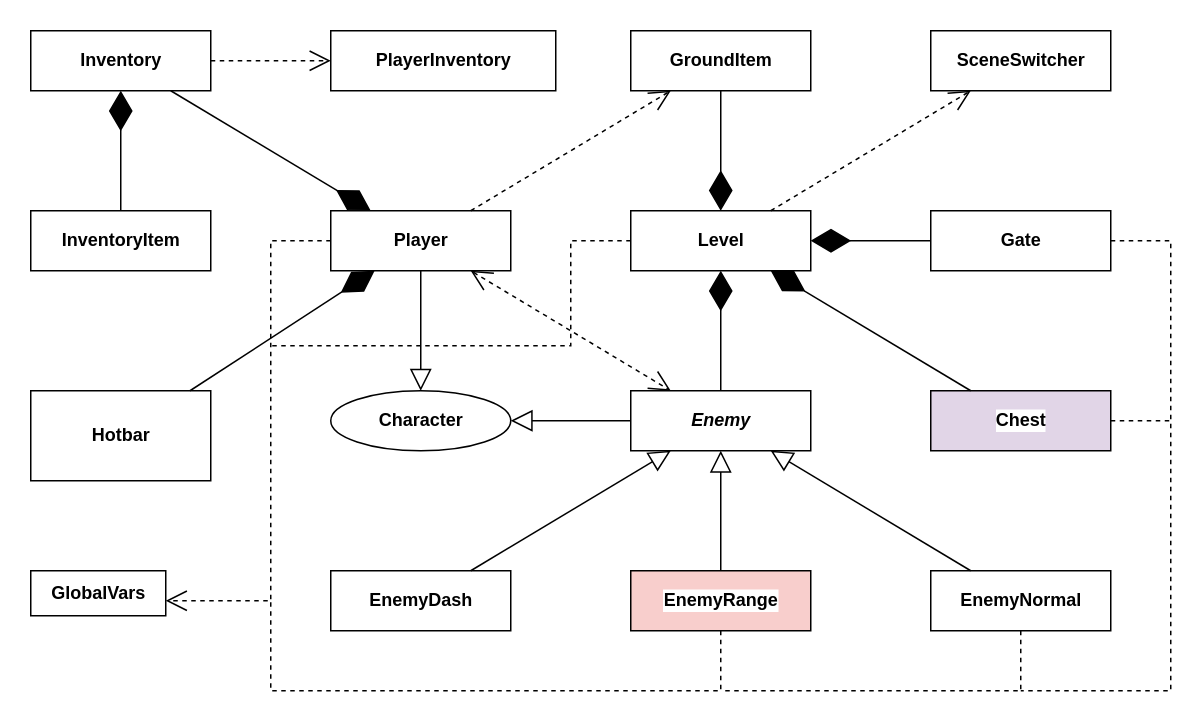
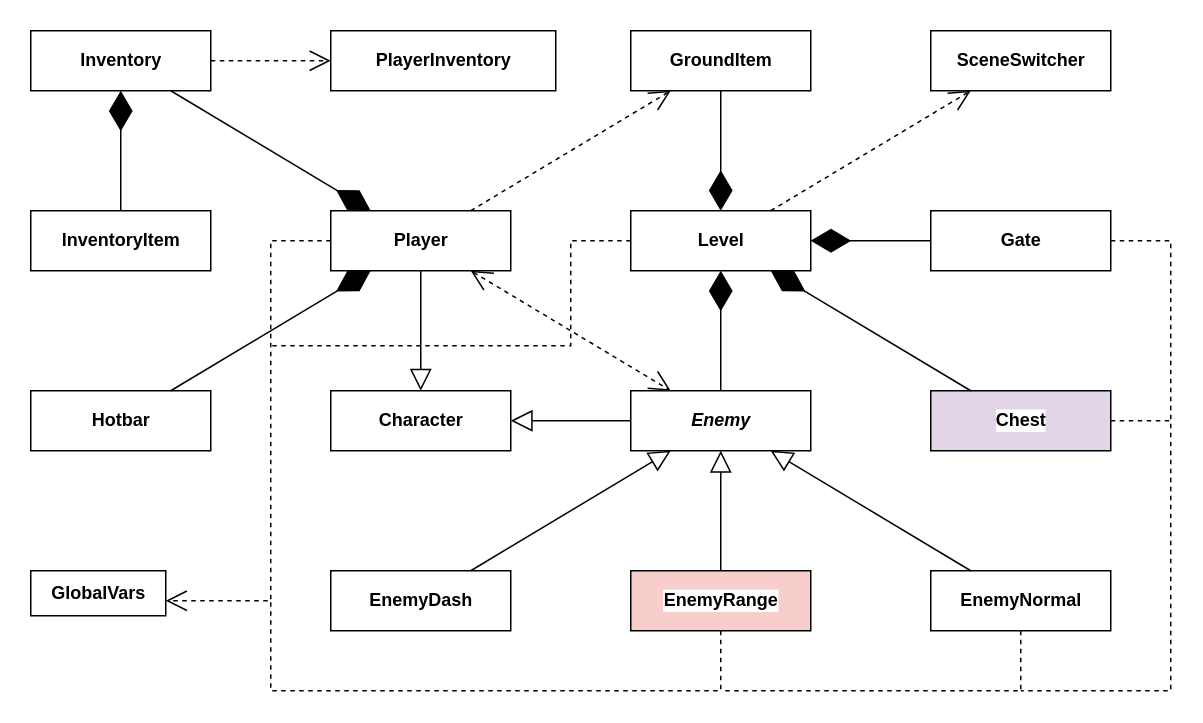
(421, 421) -> (421, 421)
(121, 436) -> (121, 421)
